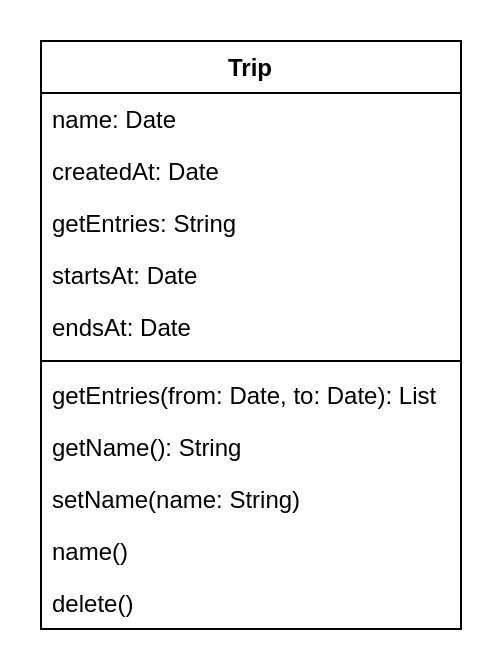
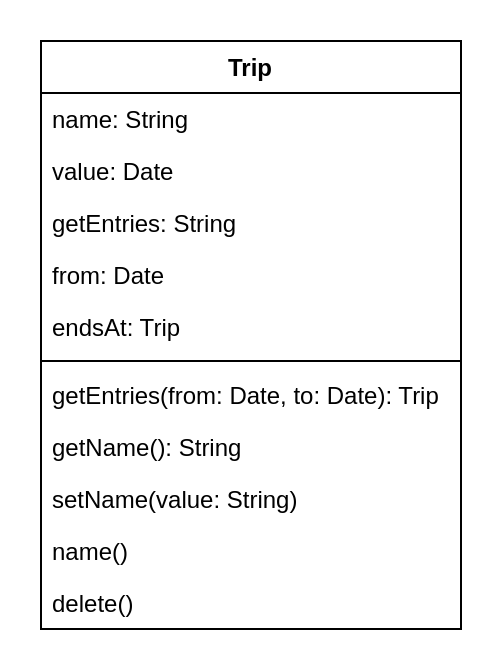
(113, 120) -> (123, 120)
(147, 172) -> (117, 172)
(140, 276) -> (113, 276)
(126, 328) -> (123, 328)
(276, 396) -> (276, 396)
(184, 500) -> (187, 500)
